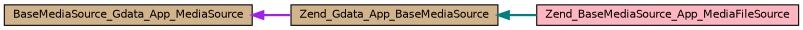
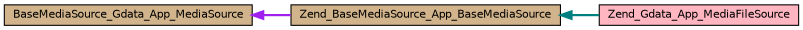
(394, 15) -> (426, 15)
(668, 15) -> (699, 15)
